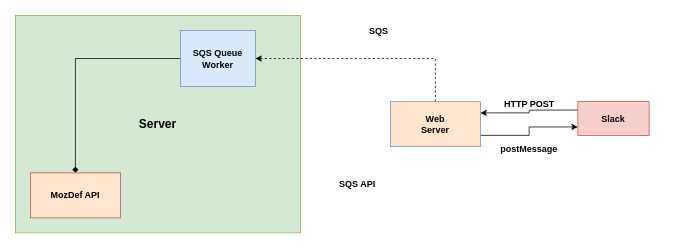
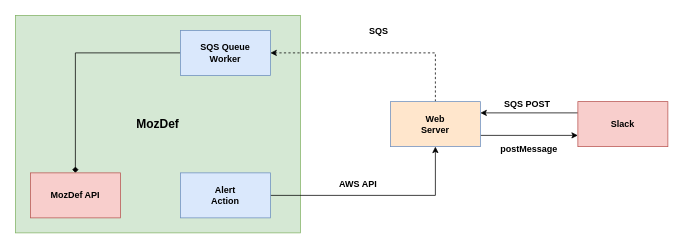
(218, 59) -> (225, 53)
(533, 104) -> (530, 104)
(614, 119) -> (623, 124)
(158, 124) -> (158, 124)
(356, 184) -> (356, 184)
(75, 195) -> (75, 195)
none -> (225, 195)
none -> (374, 195)
